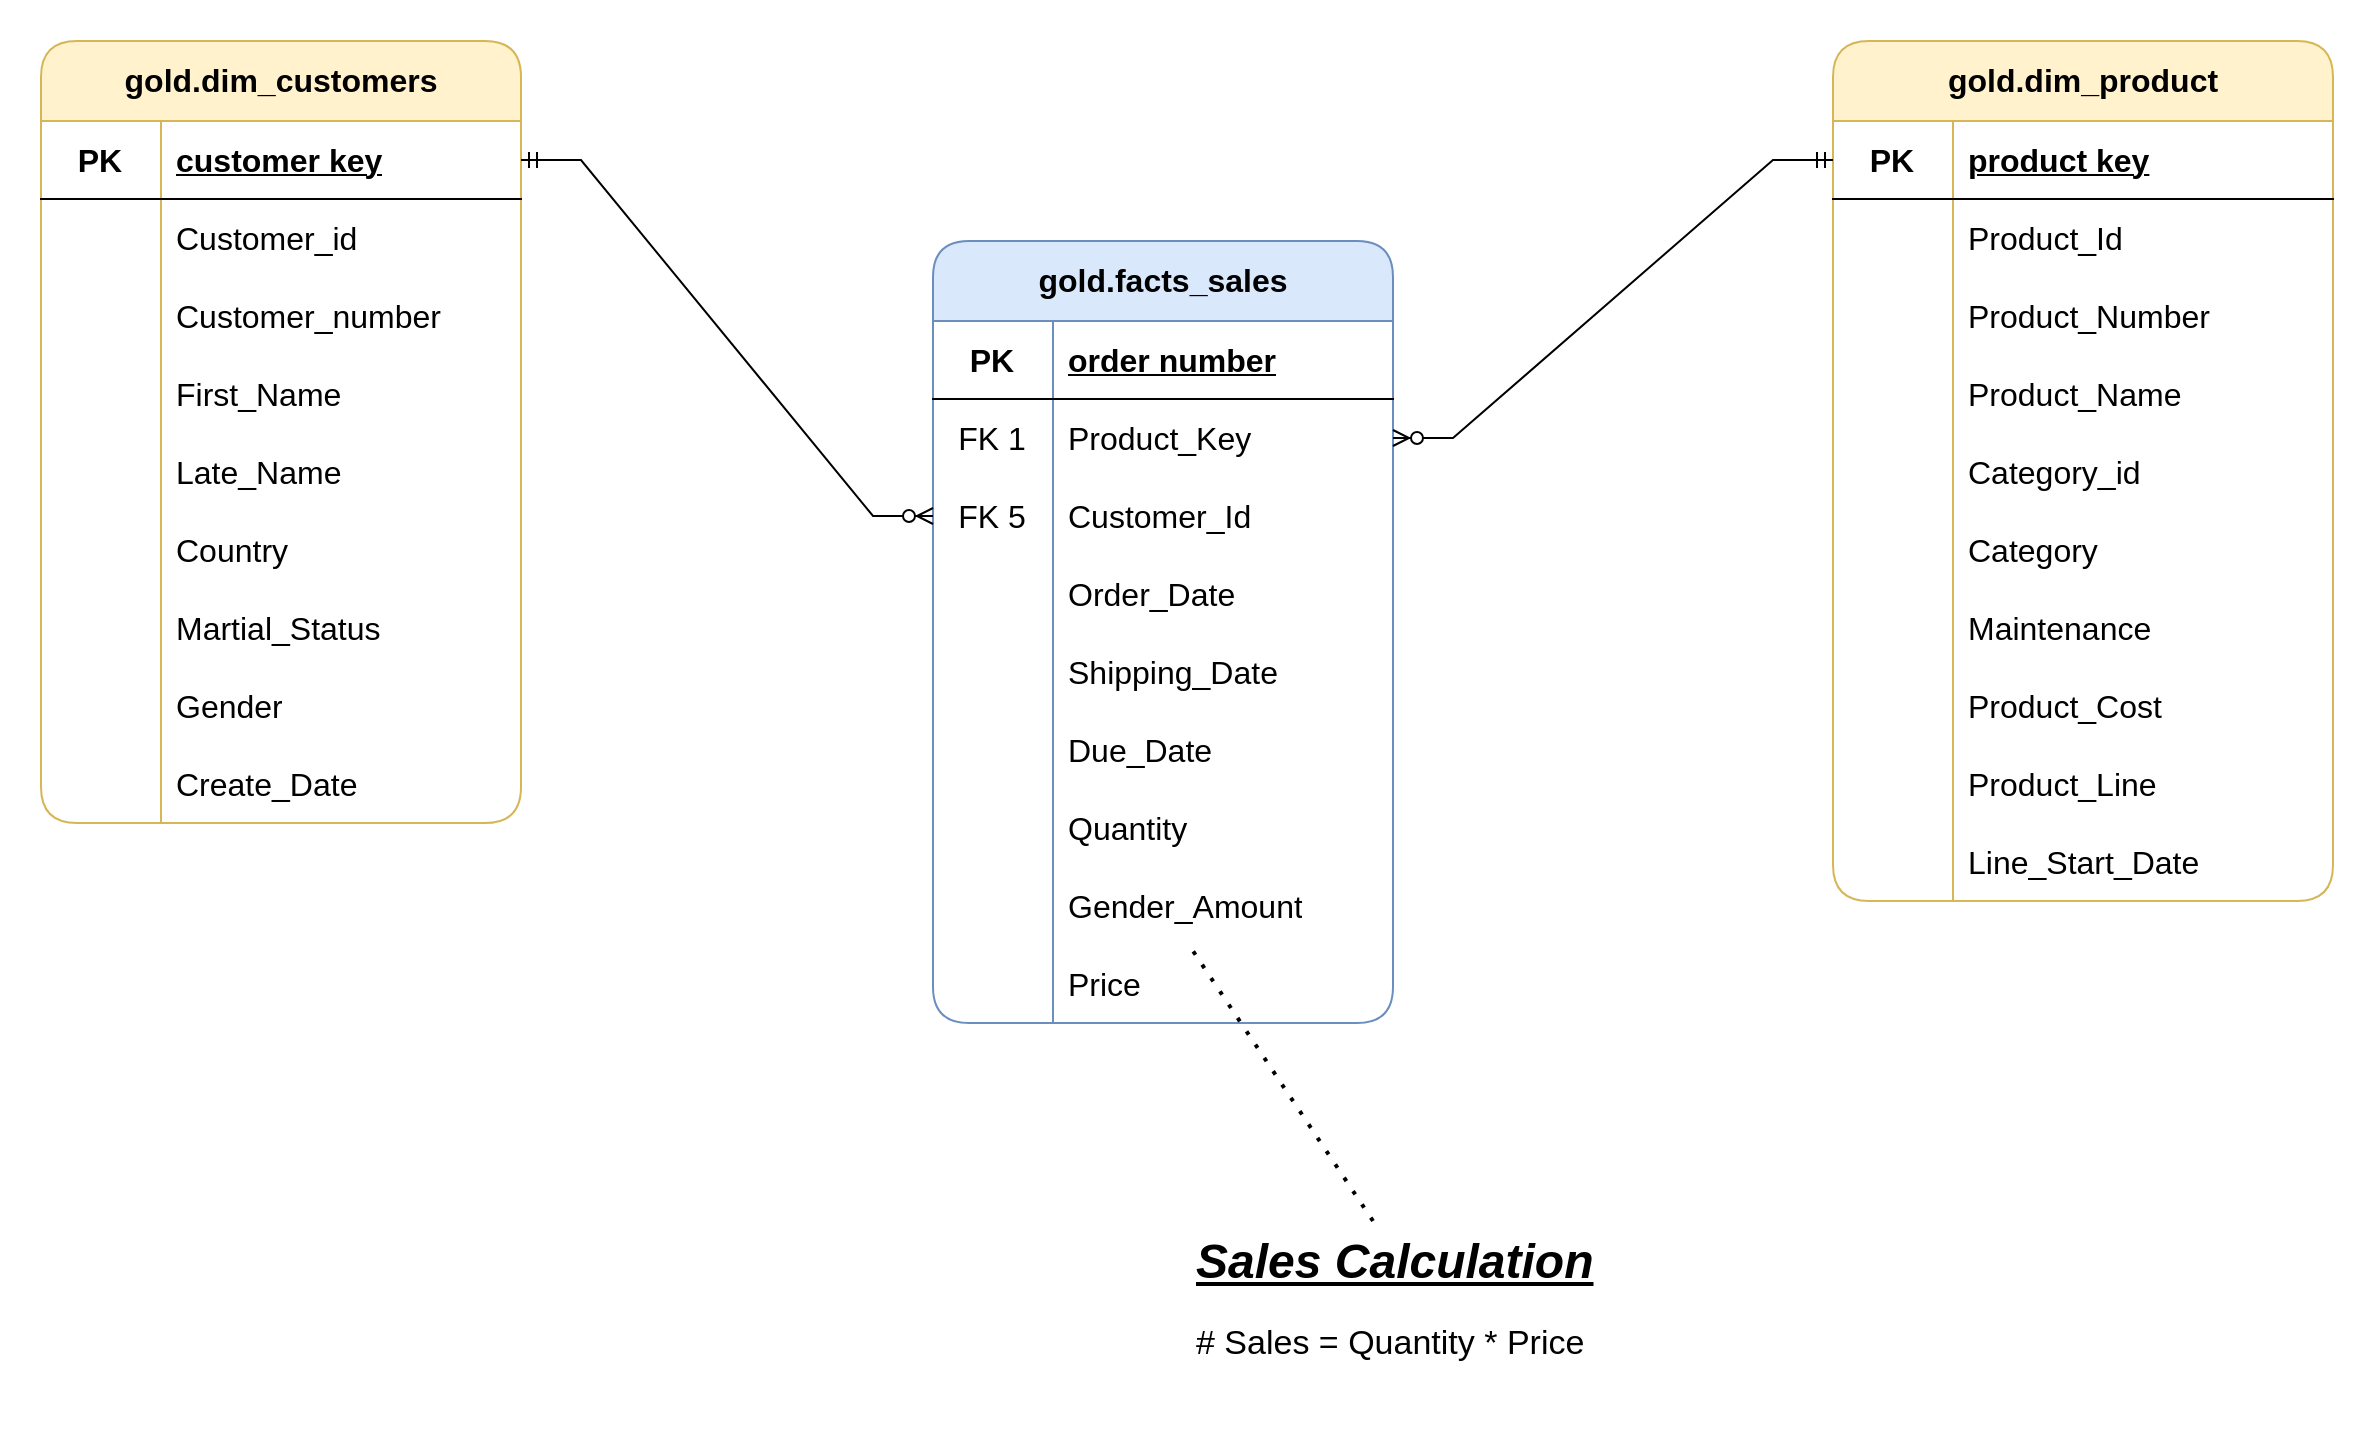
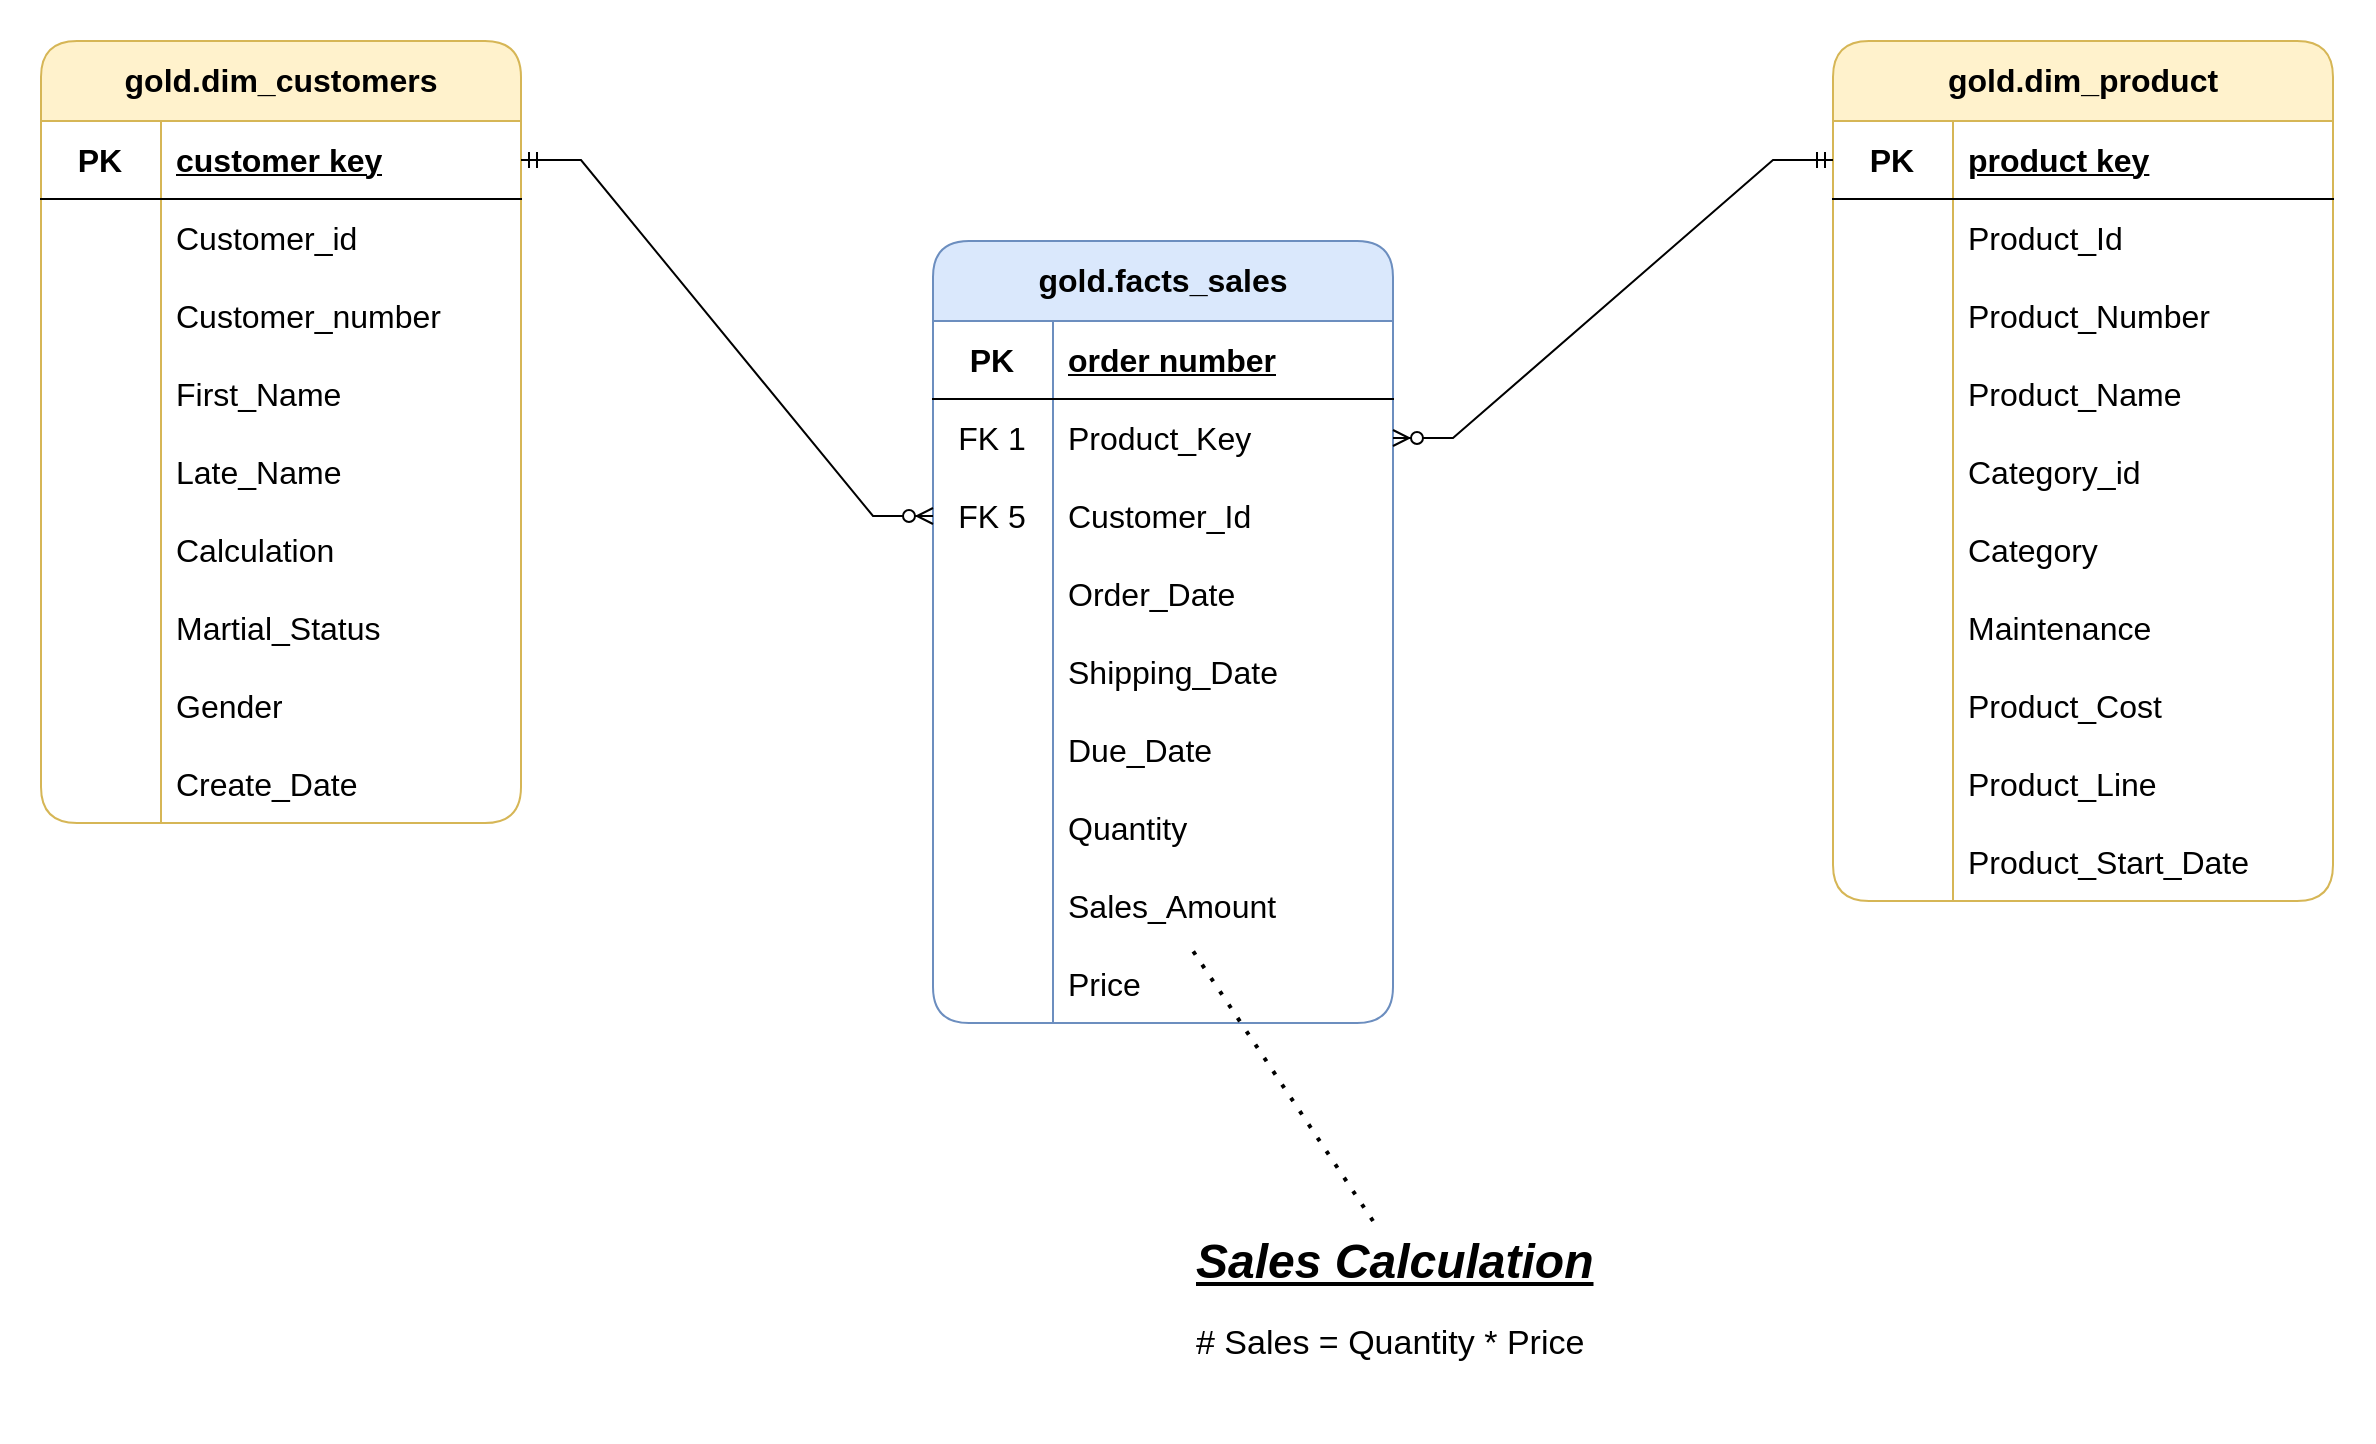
(240, 551) -> (263, 551)
(2099, 863) -> (2130, 863)
(1185, 907) -> (1172, 907)
